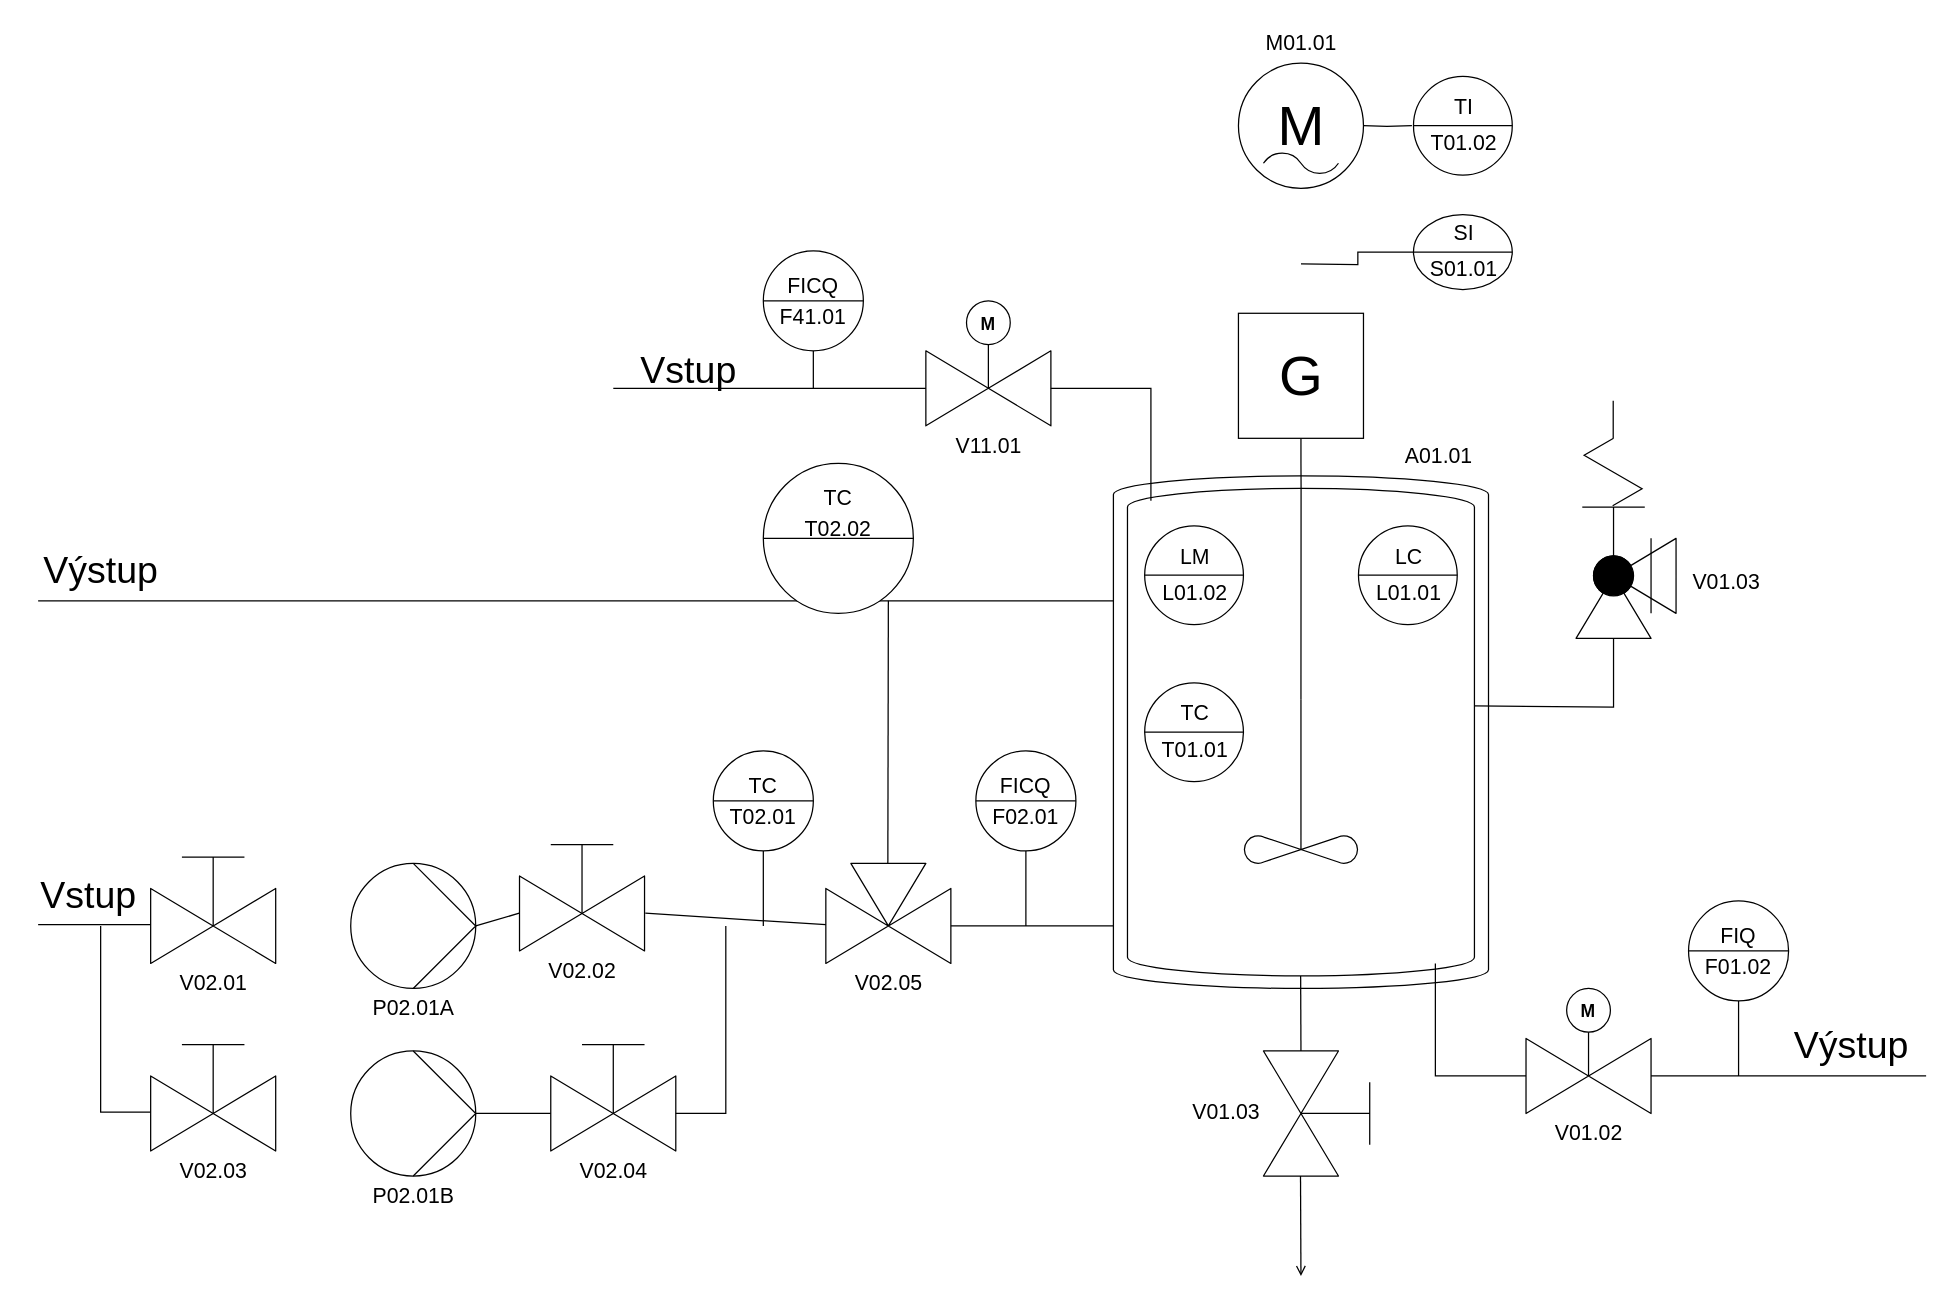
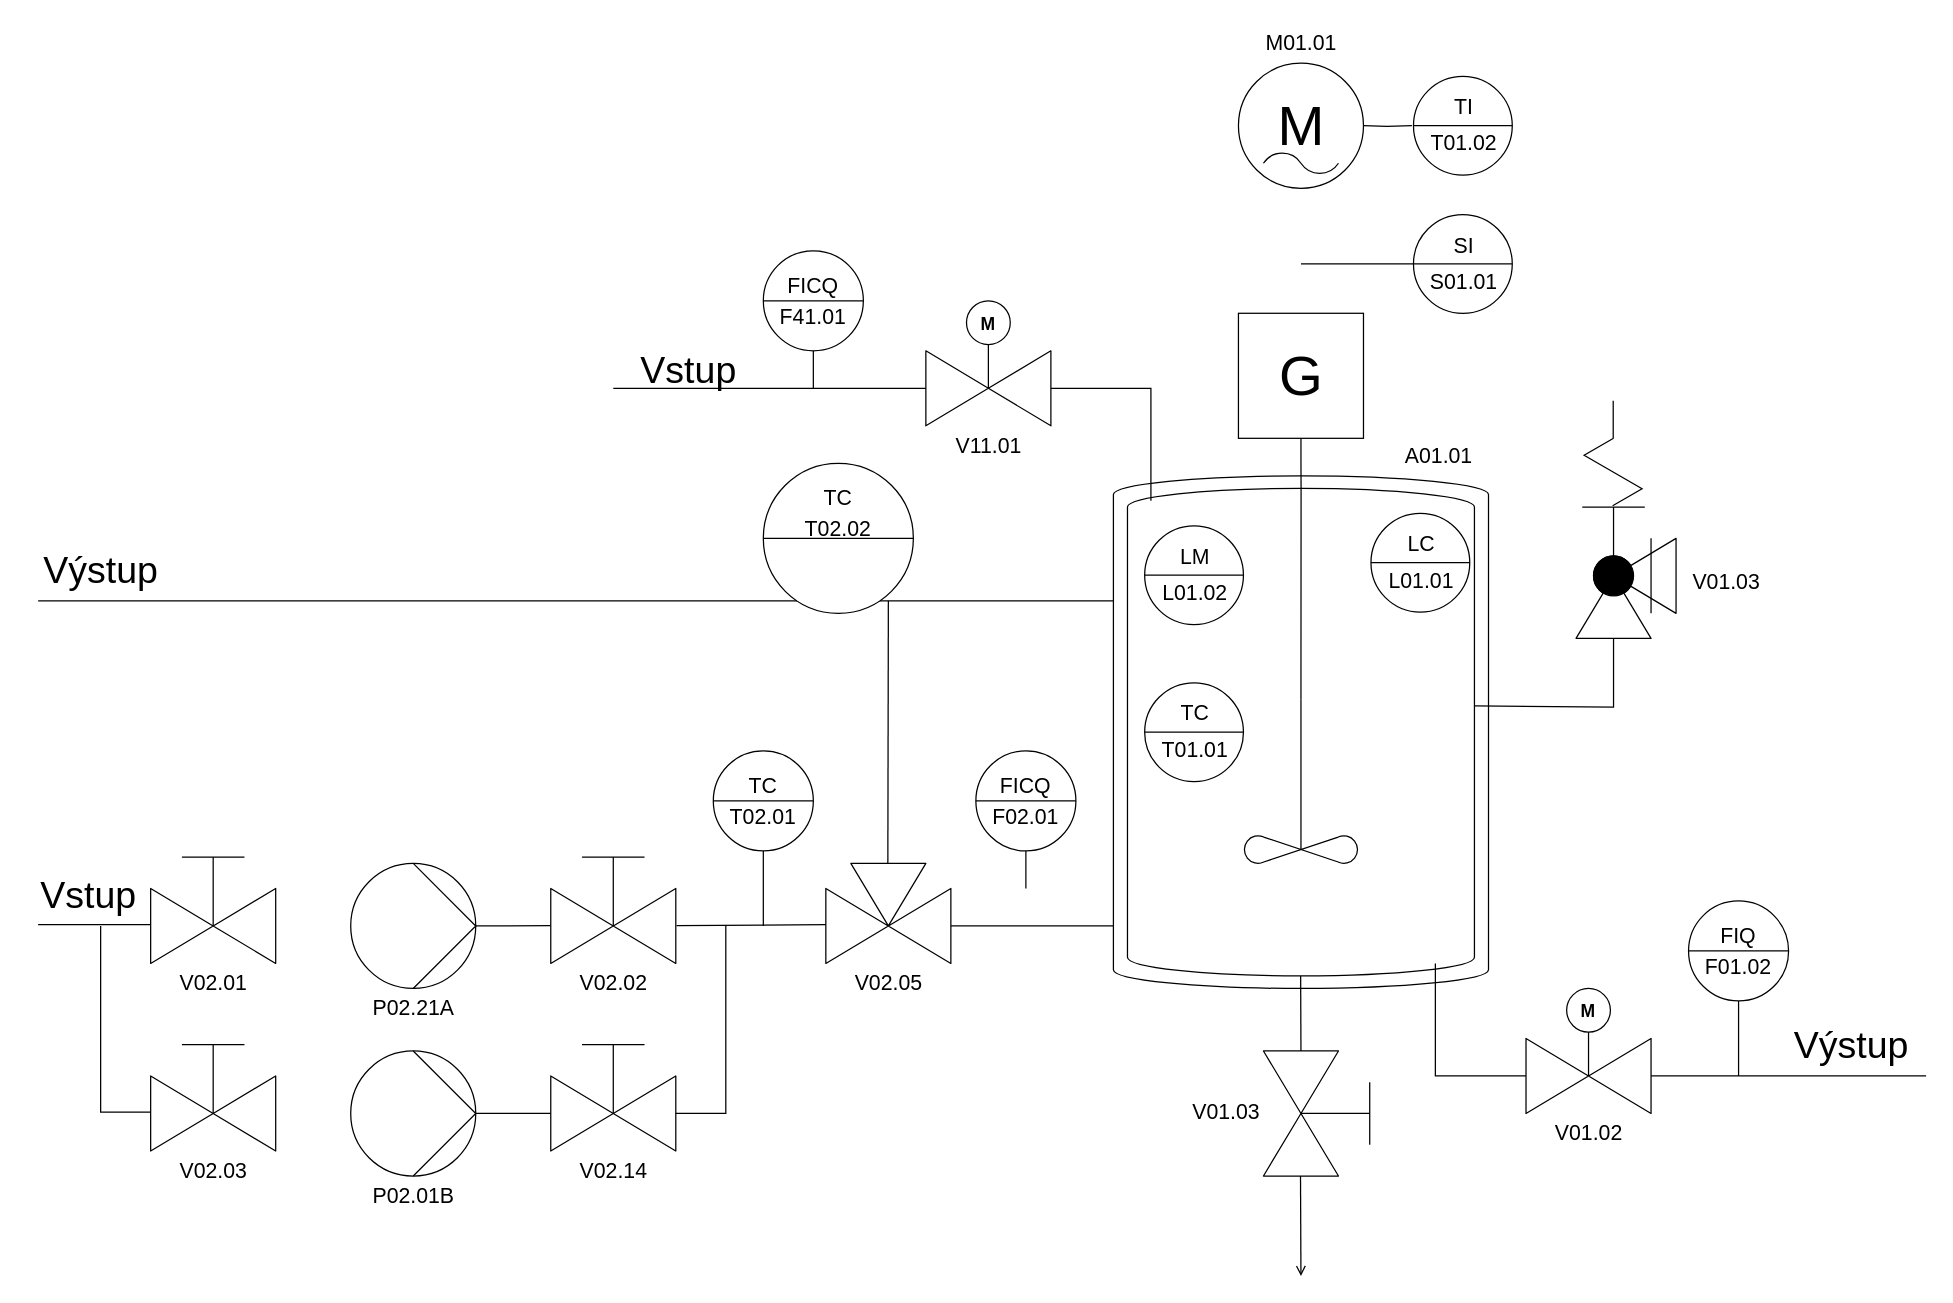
(1463, 252) -> (1463, 264)
(1408, 575) -> (1420, 563)
(1026, 838) -> (1026, 819)
(582, 888) -> (613, 901)
(414, 1006) -> (414, 1006)
(614, 1168) -> (614, 1168)
